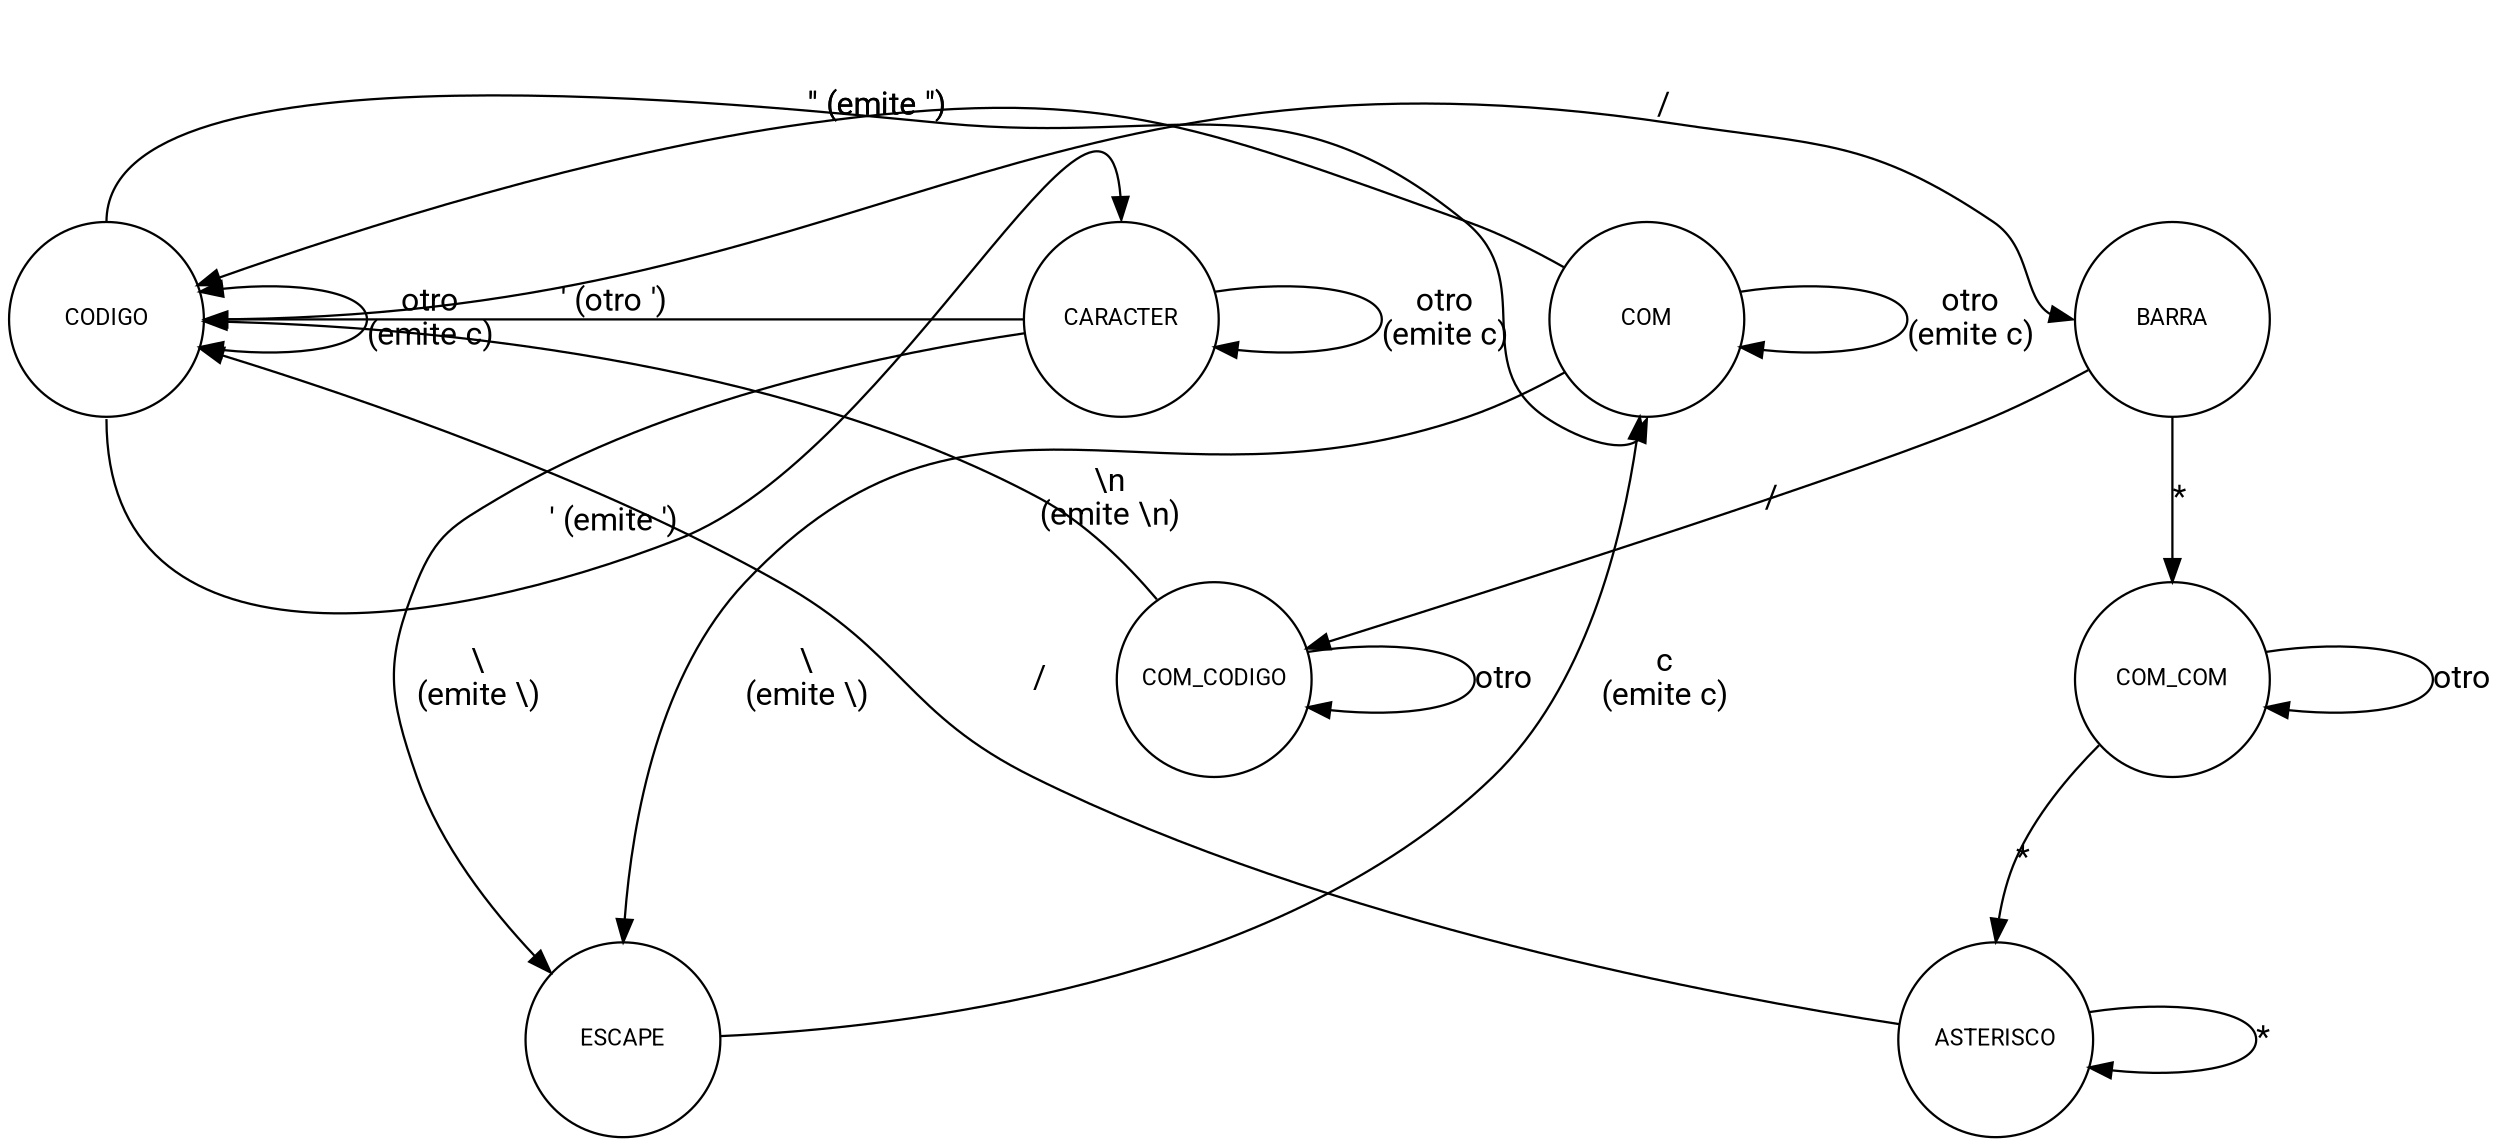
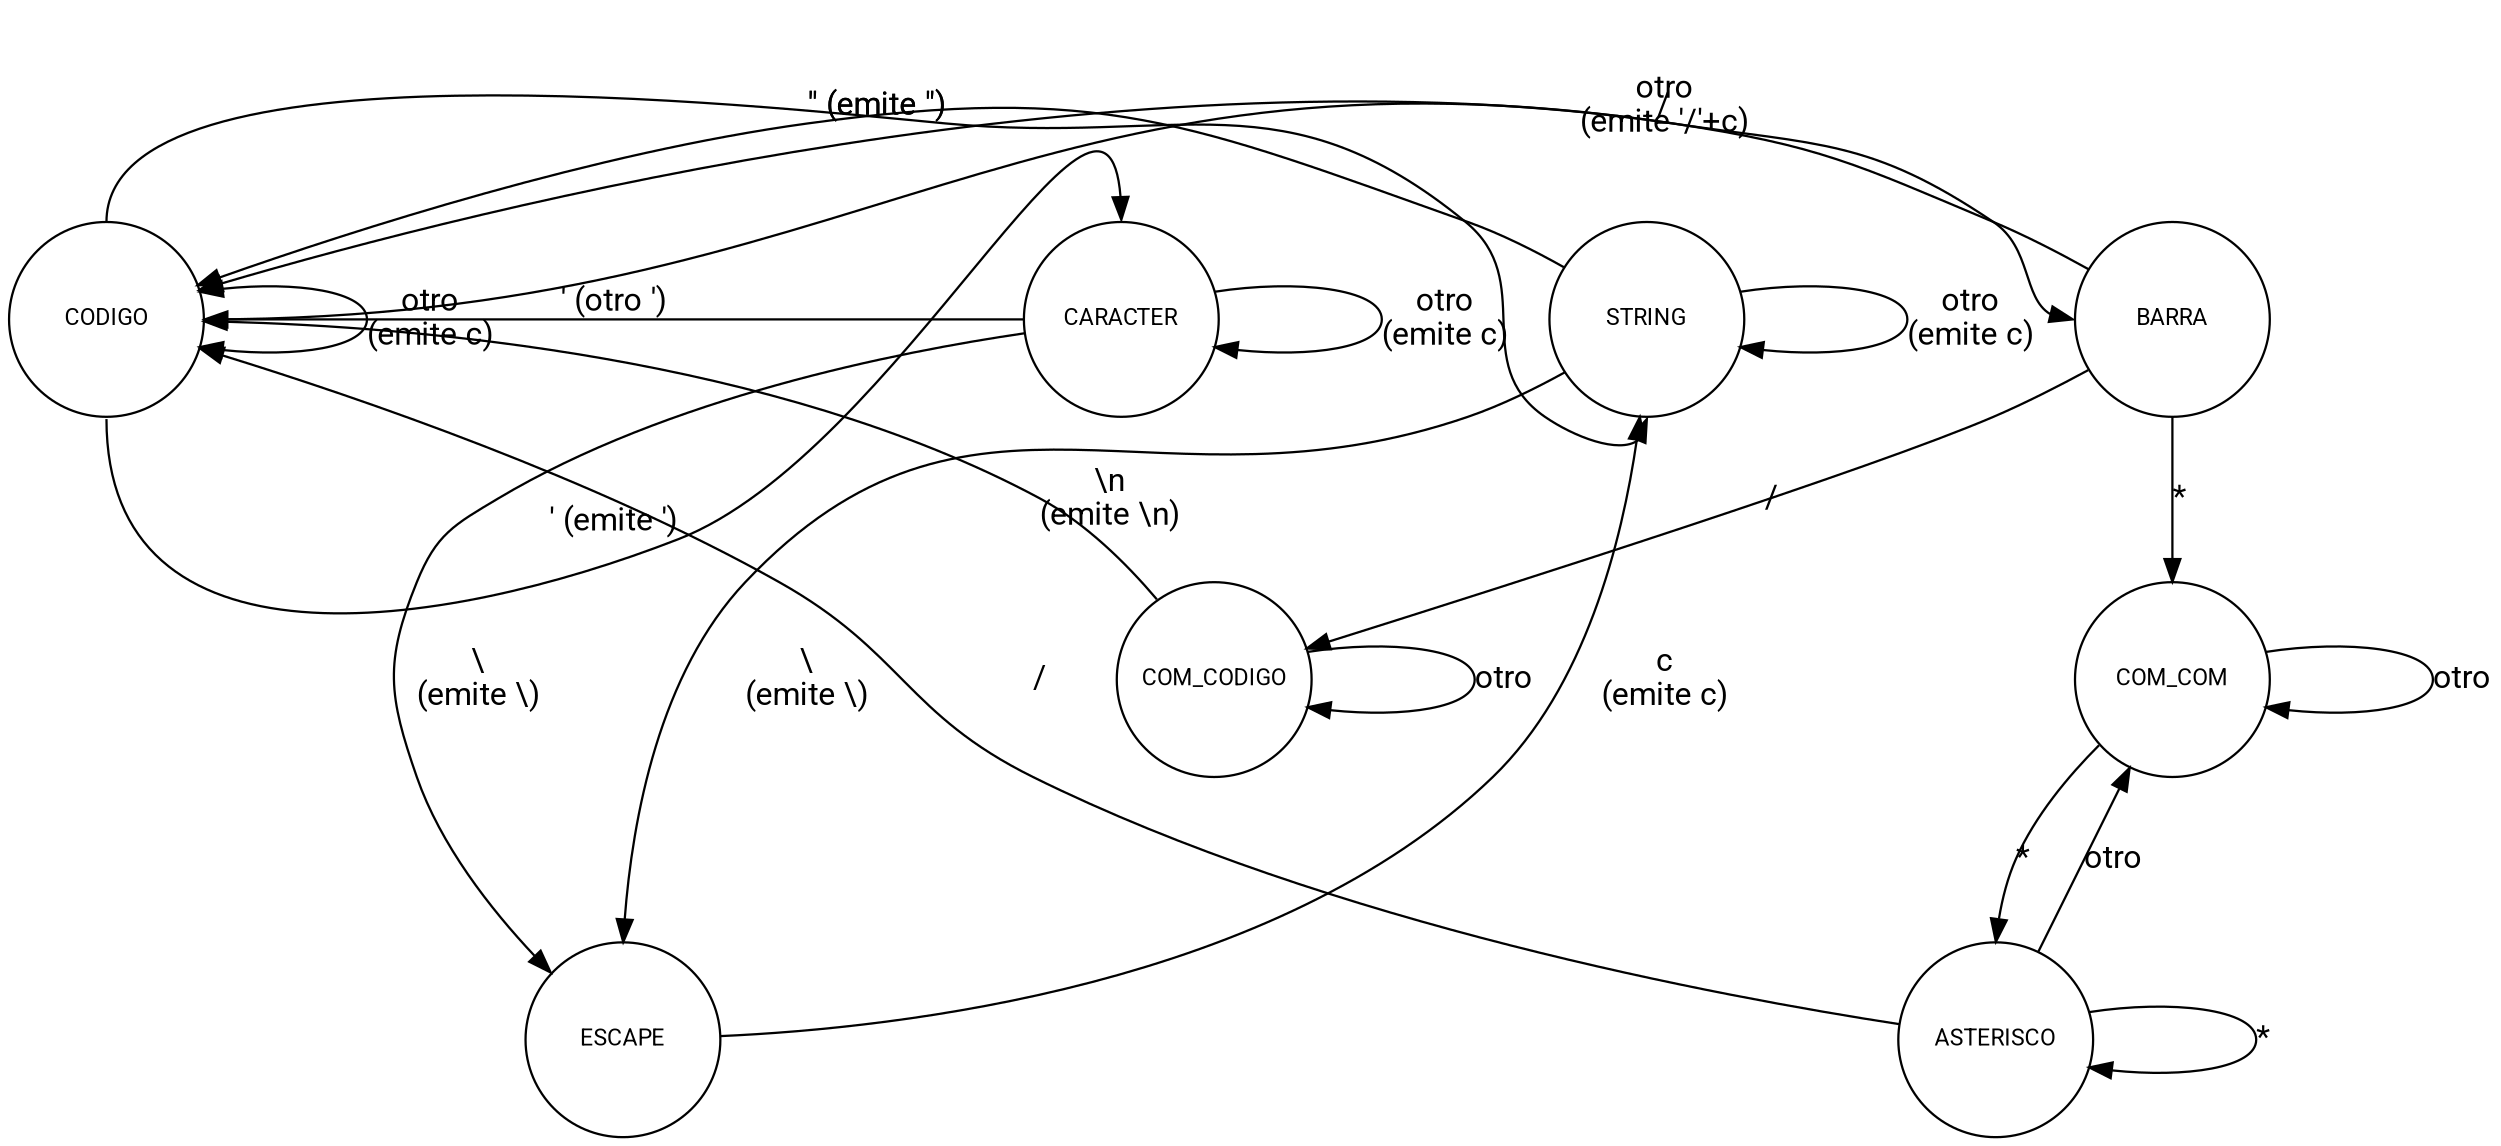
none -> (1161, 110)
(1647, 319) -> (1647, 319)
none -> (2079, 870)
